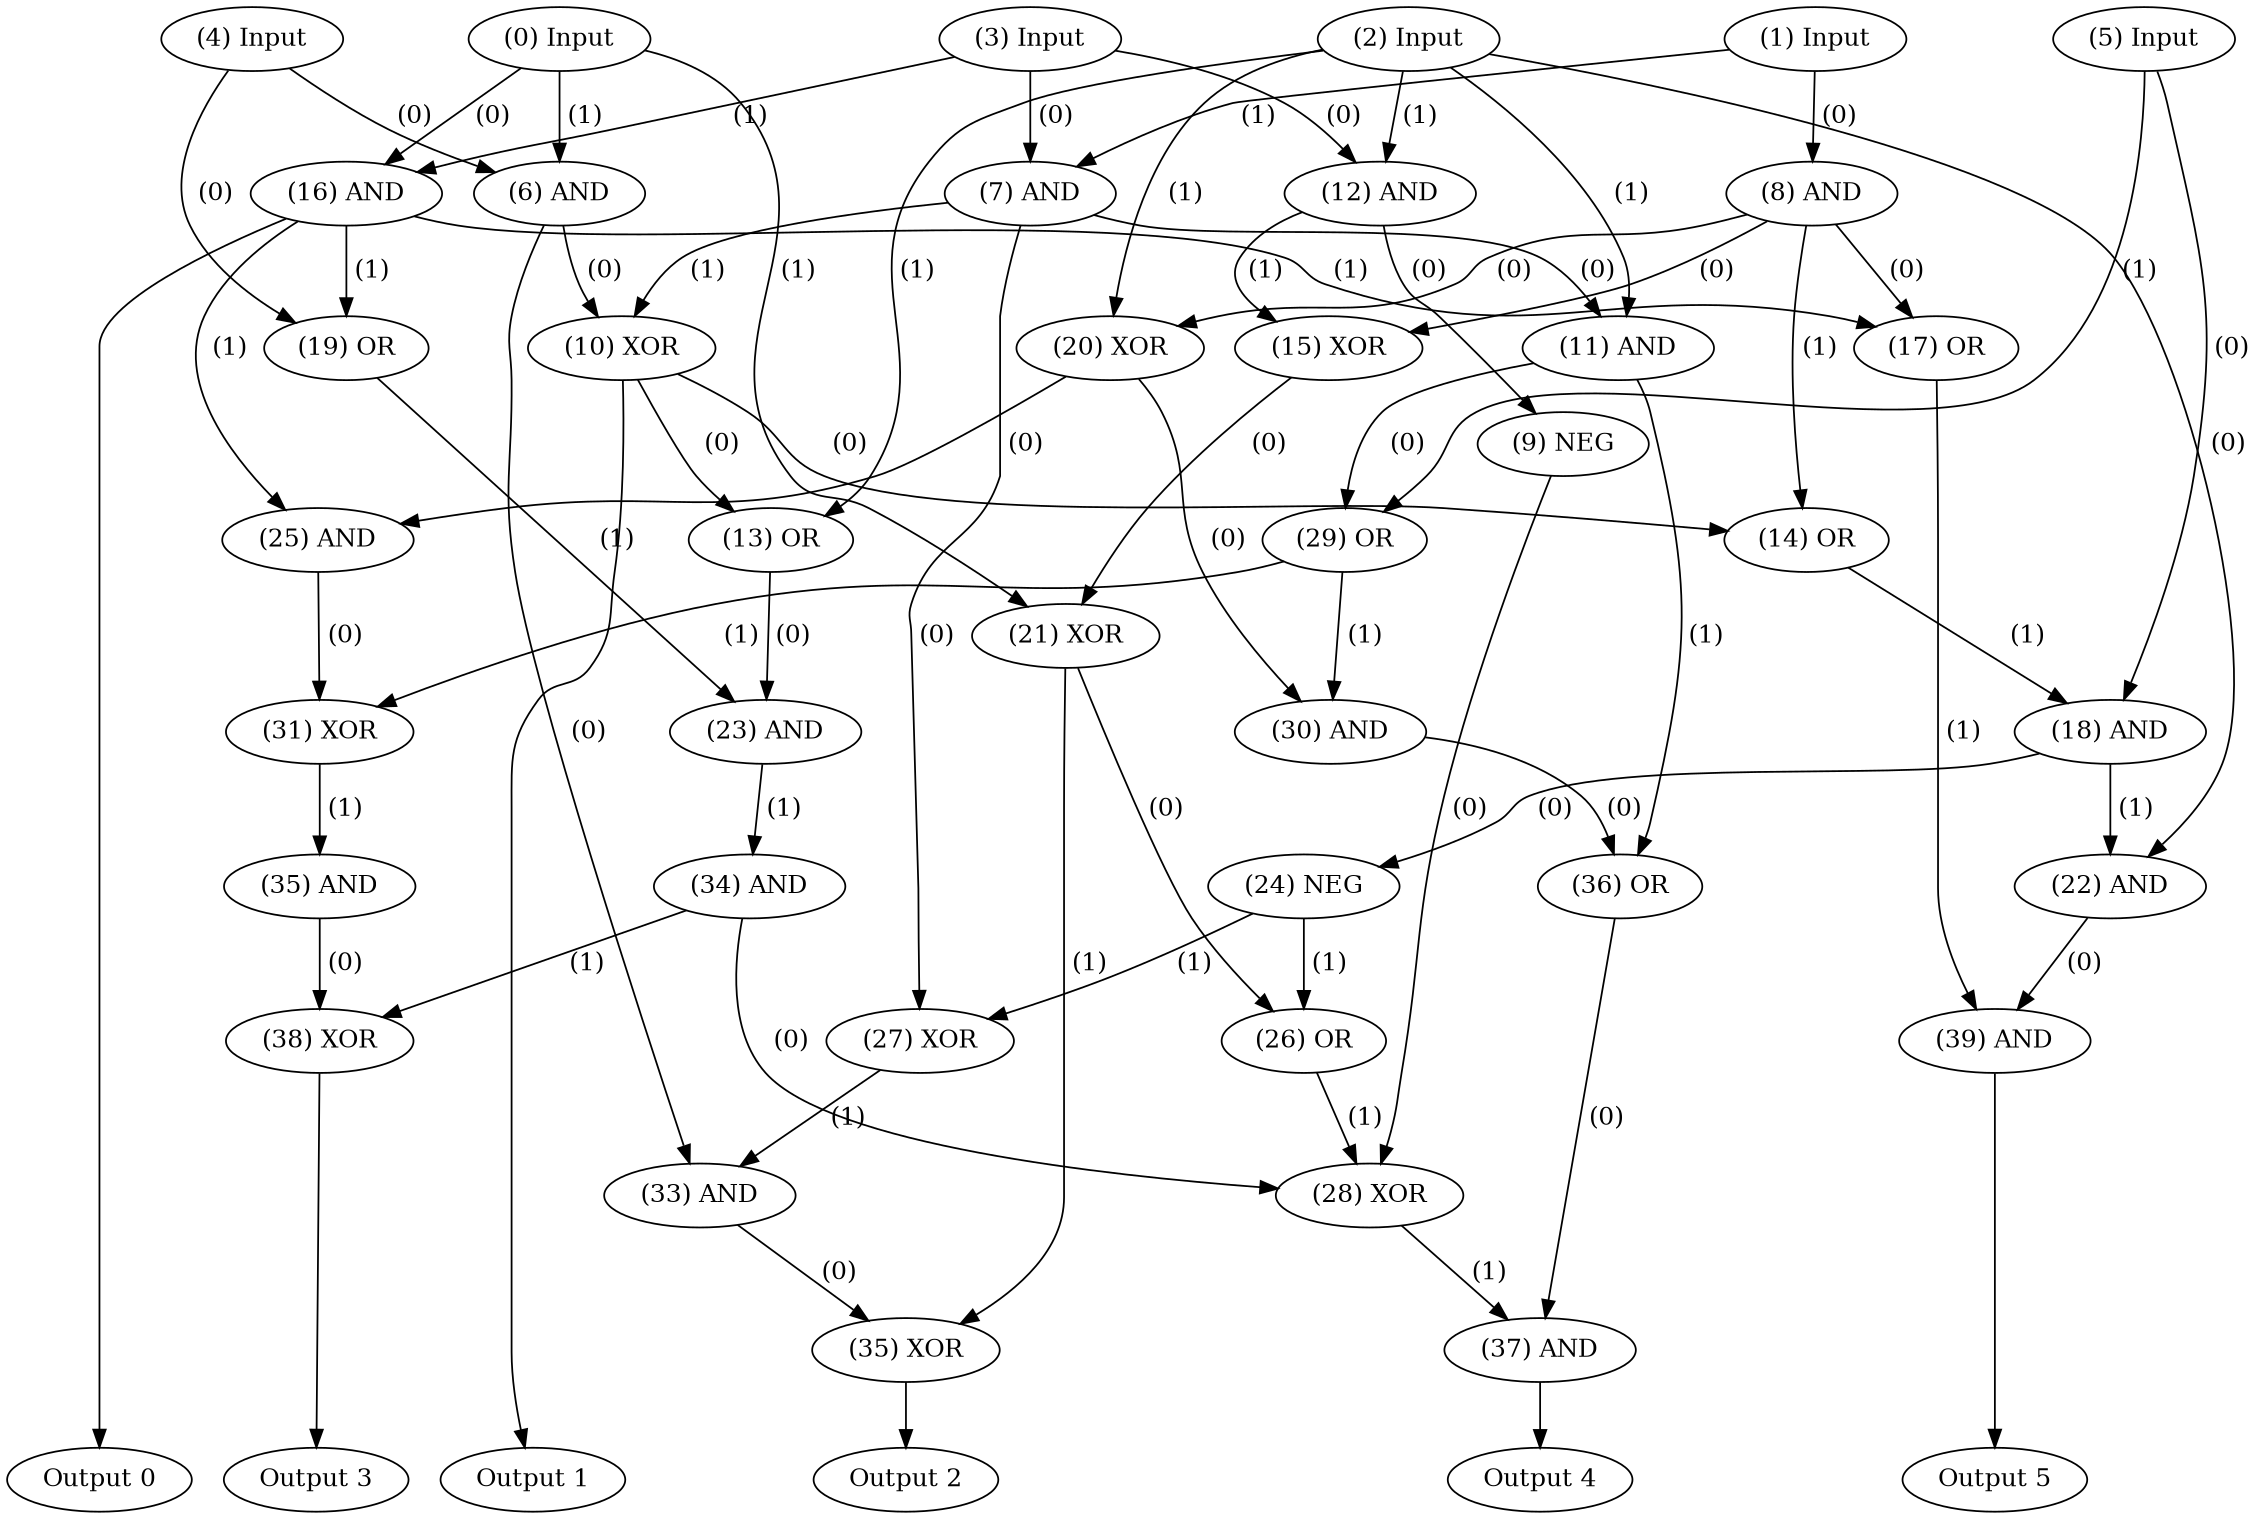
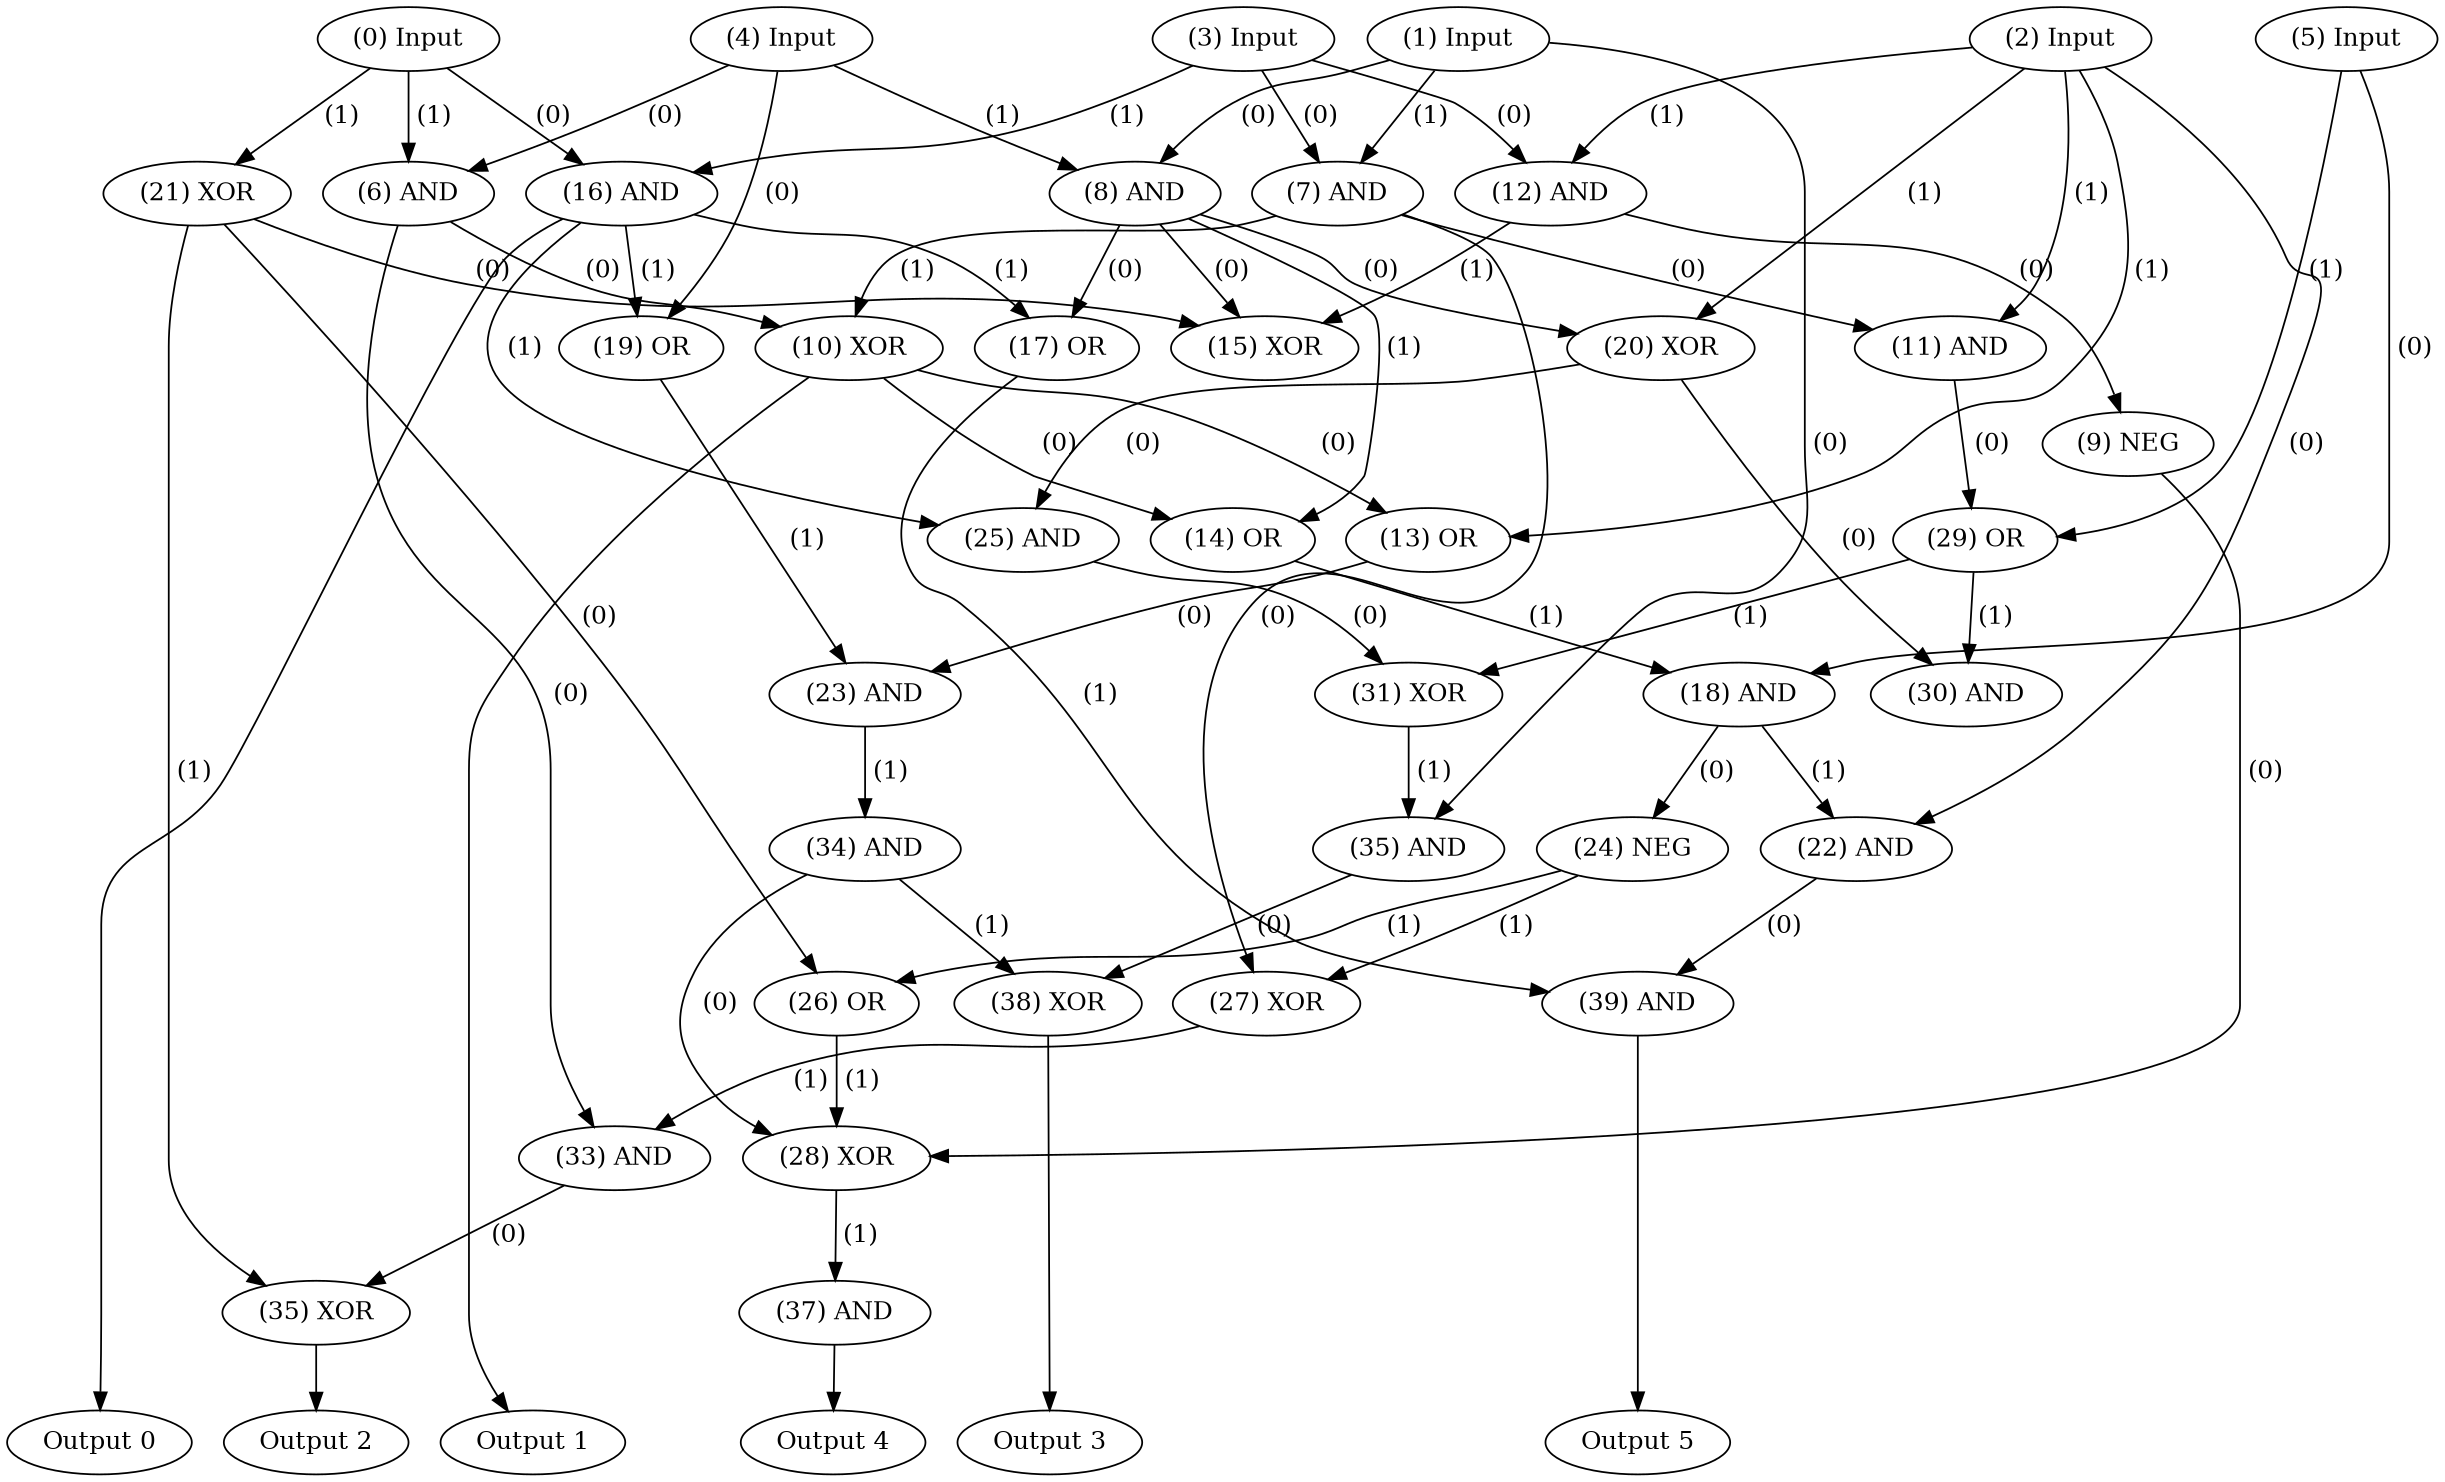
none -> (946, 116)
none -> (1805, 435)
(1191, 463) -> (759, 305)
(1620, 886) -> none
